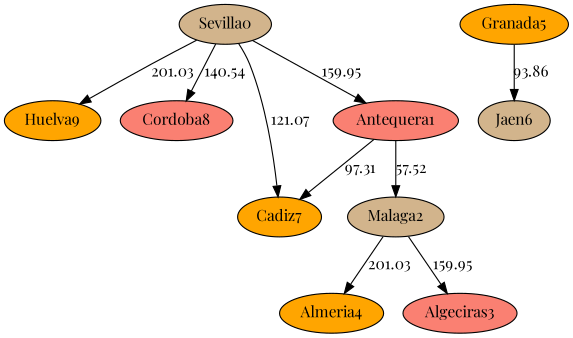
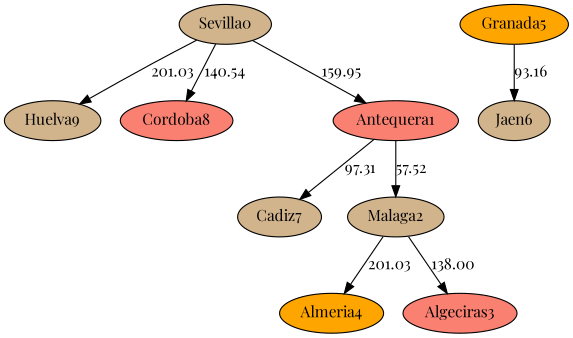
(531, 73) -> (531, 73)
(265, 113) -> none
(53, 121) -> (53, 121)
(280, 217) -> (280, 217)
(453, 265) -> (453, 265)
